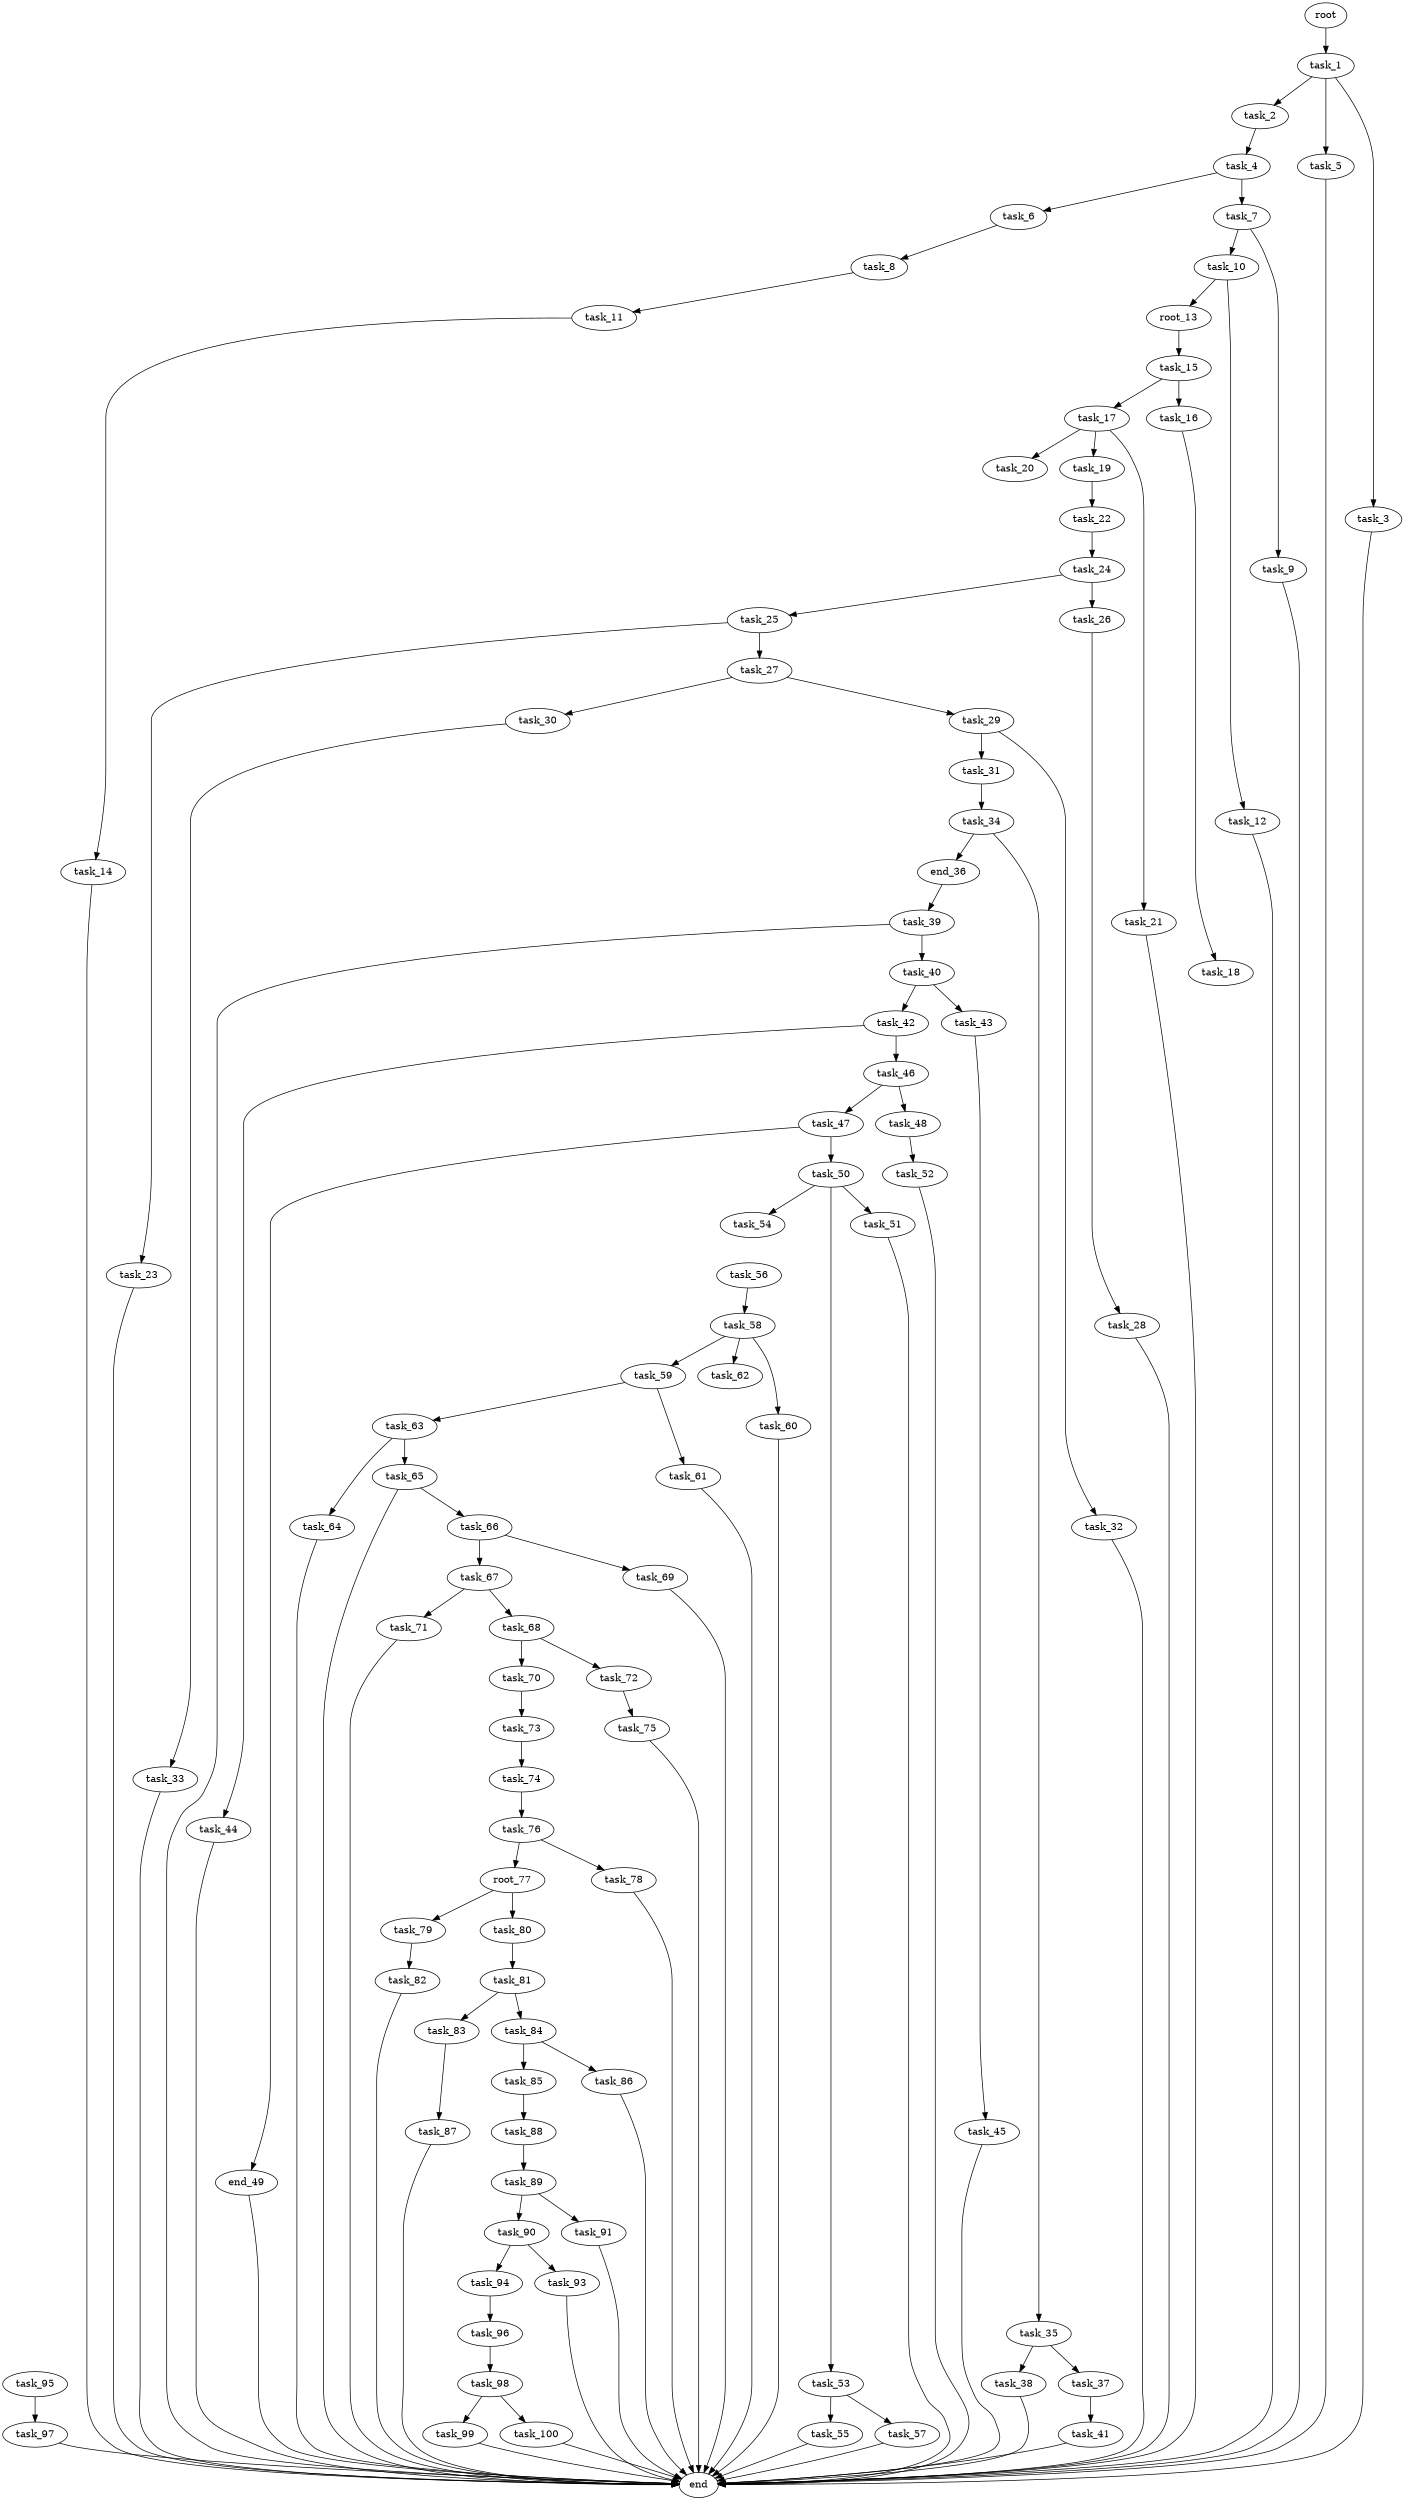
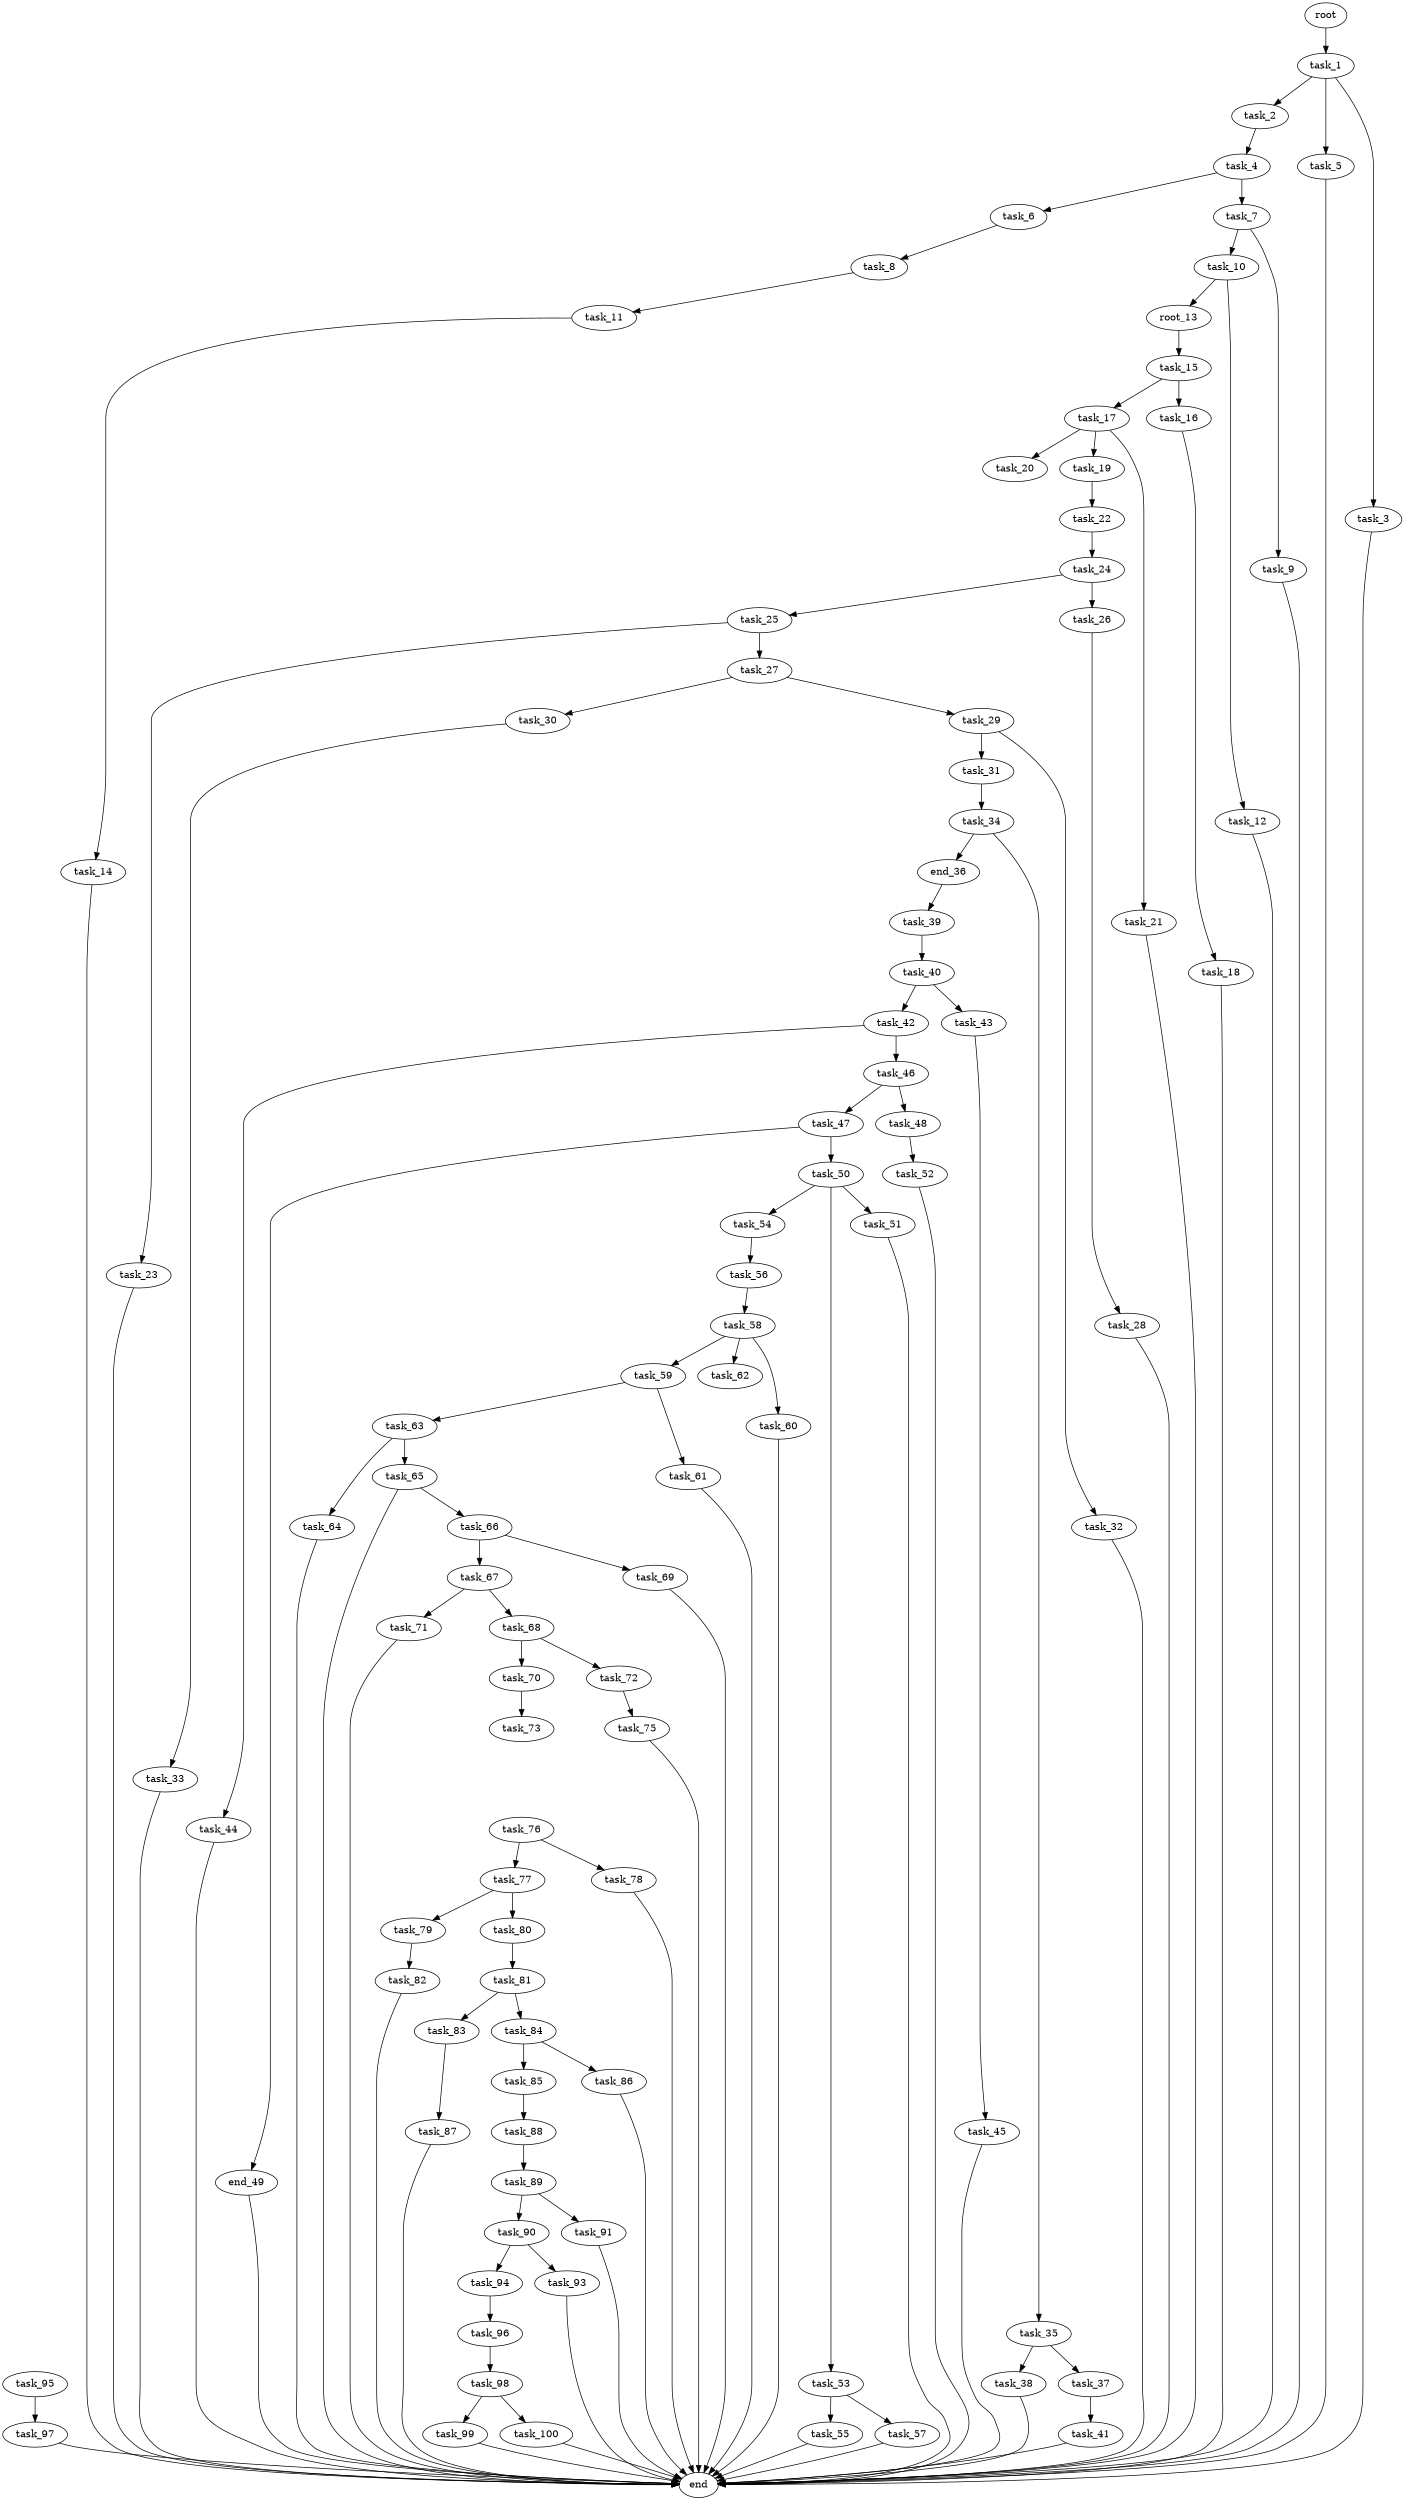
none -> (751, 1247)
(217, 1639) -> (1222, 1961)
(522, 1779) -> none
(513, 1880) -> (513, 1880)
